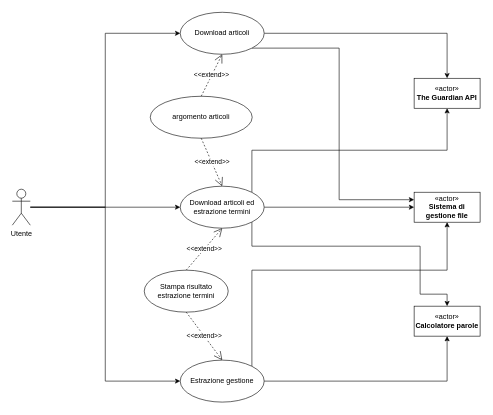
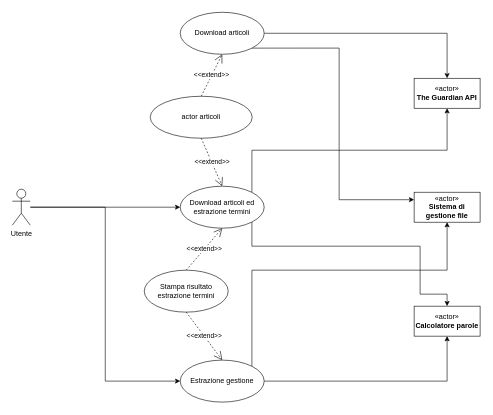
(105, 33) -> none
(201, 117) -> (201, 117)
(408, 207) -> none
